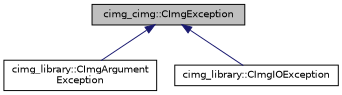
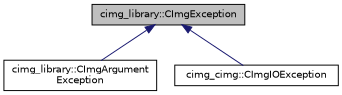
(168, 15) -> (168, 15)
(257, 75) -> (257, 75)
